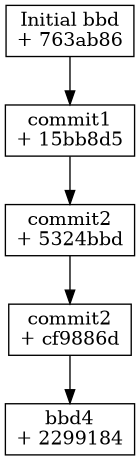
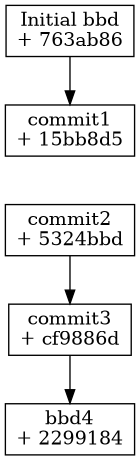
(70, 173) -> none
(70, 330) -> (70, 330)
